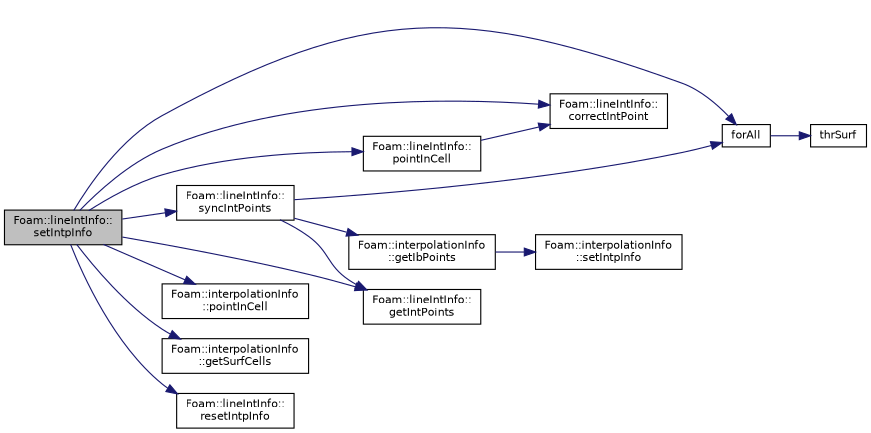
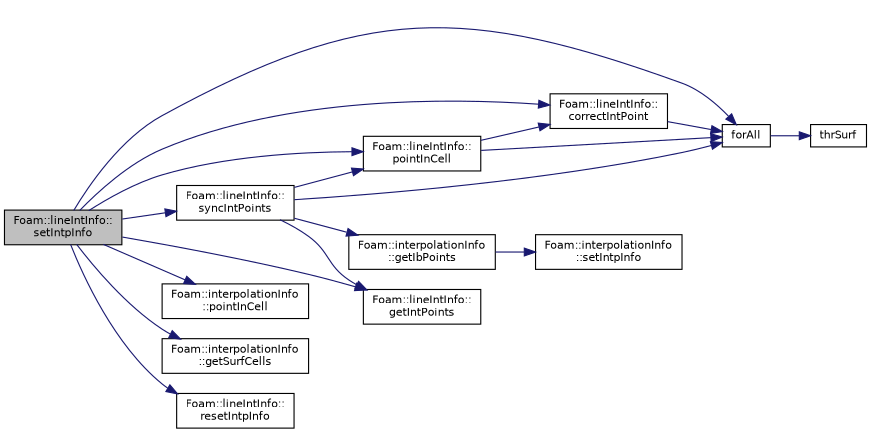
none -> (689, 126)
none -> (596, 144)
none -> (323, 180)
